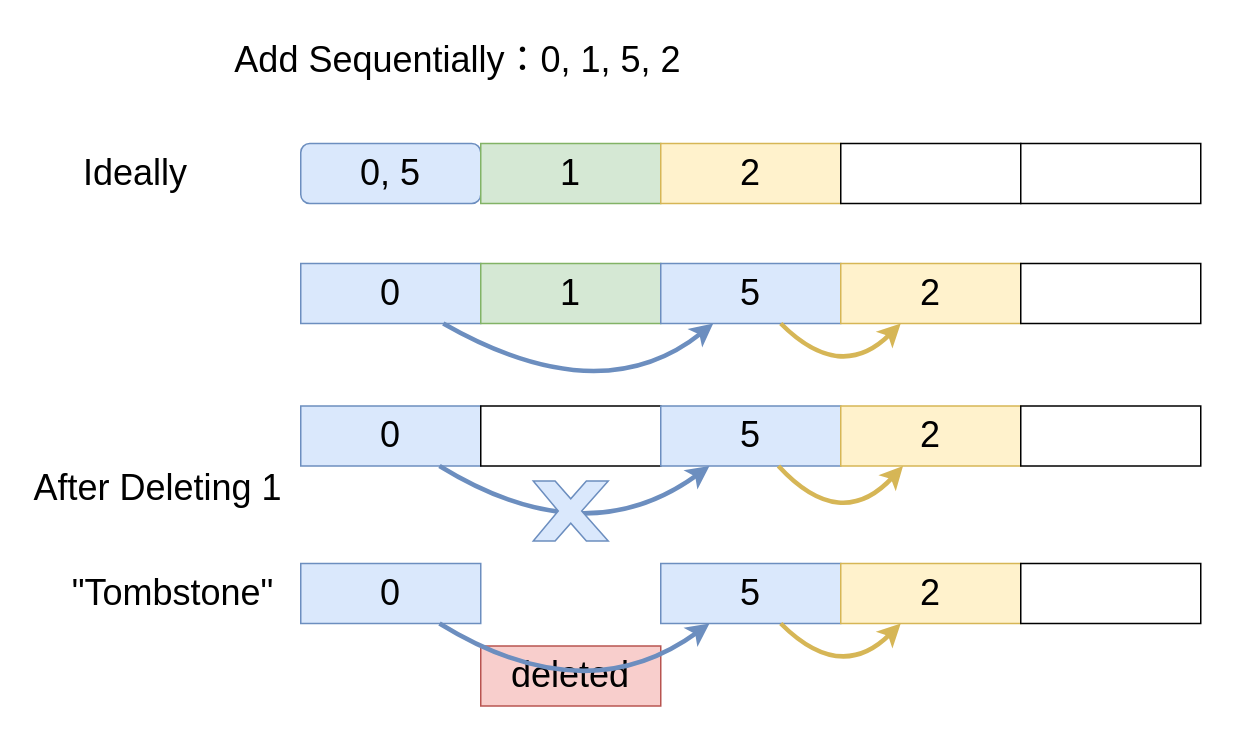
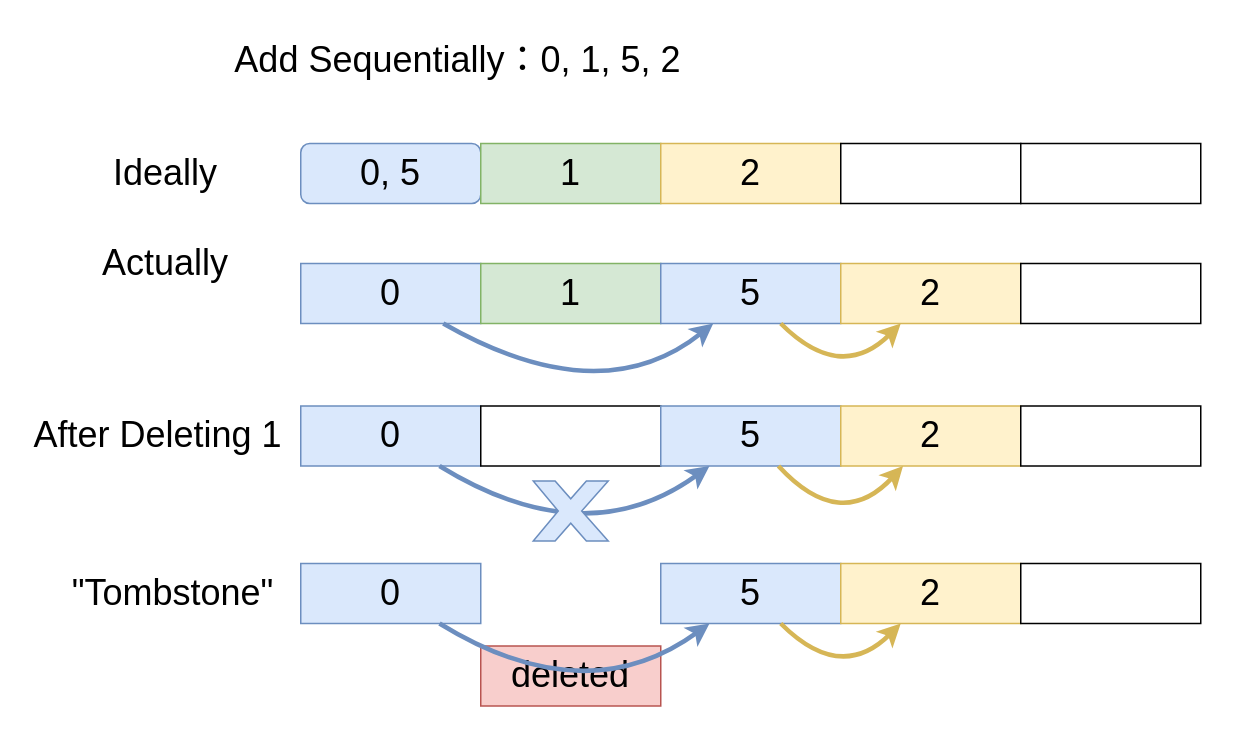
(136, 173) -> (166, 173)
none -> (166, 263)
(158, 488) -> (158, 436)
